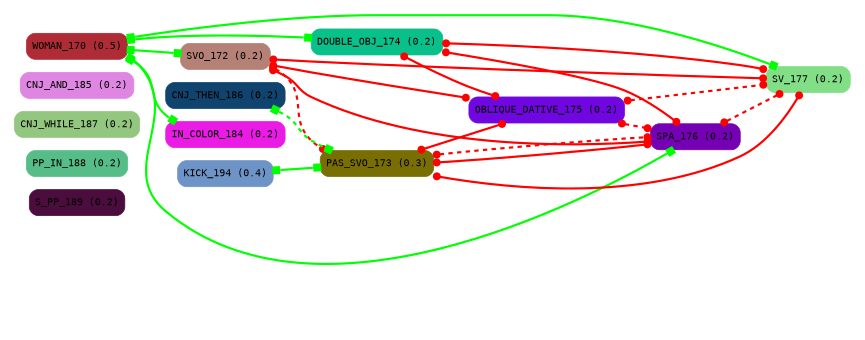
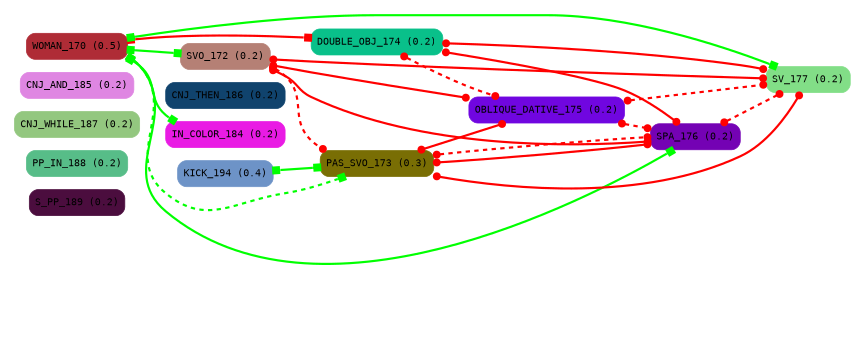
(219, 36) -> (219, 36)
(449, 78) -> (449, 78)
(296, 125) -> (181, 203)
